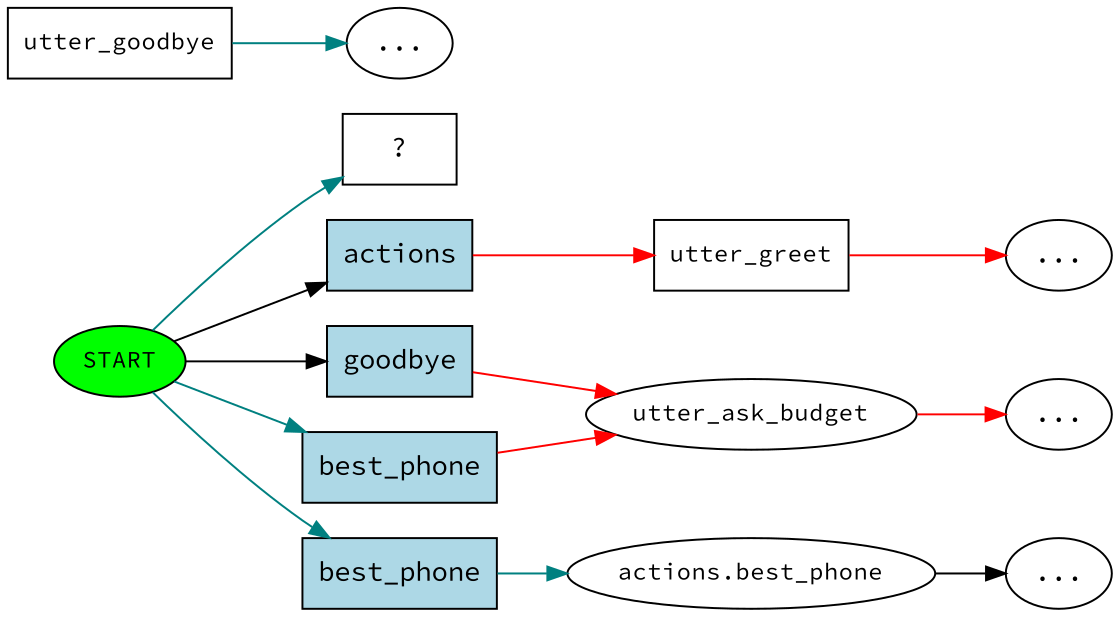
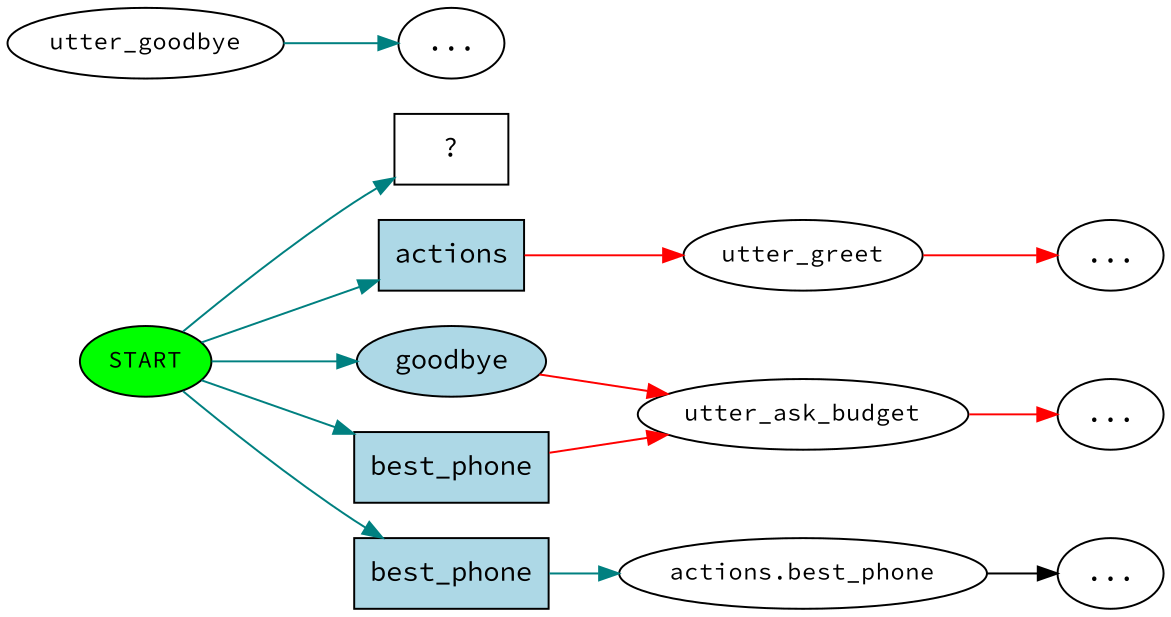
(120, 43) -> (146, 43)
(751, 255) -> (803, 255)
(241, 315) -> (280, 315)
(246, 361) -> (274, 361)
(400, 361) -> (451, 361)
